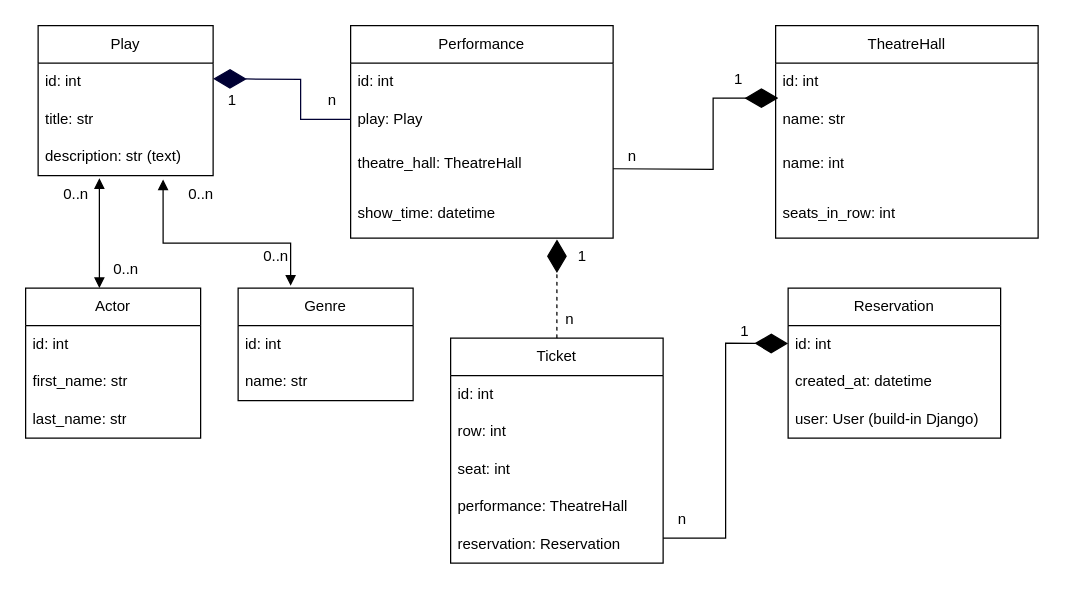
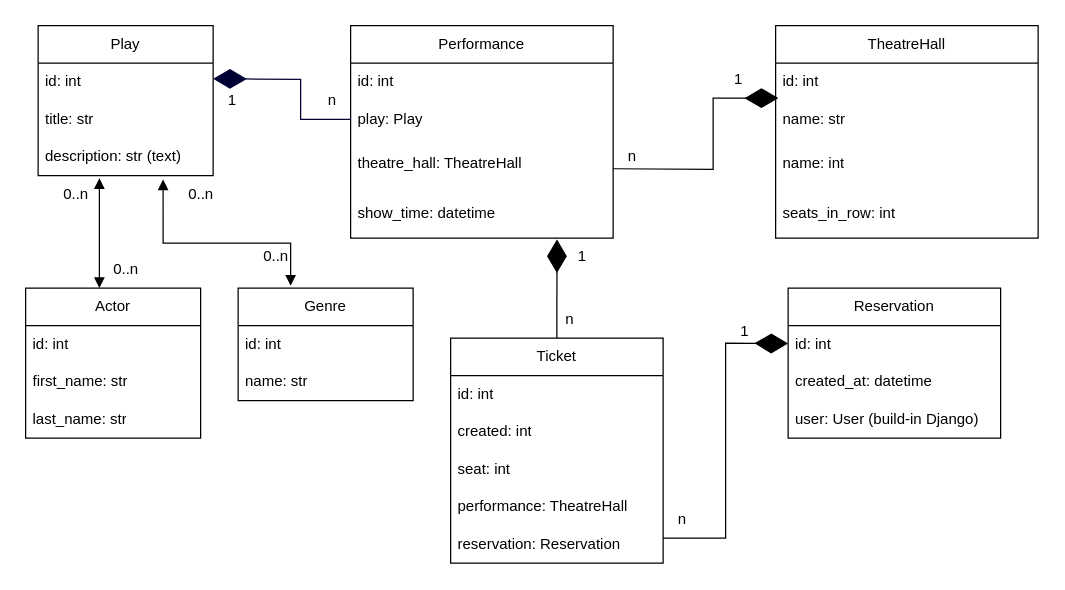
(557, 304) -> (557, 304)
(486, 432) -> (503, 432)
